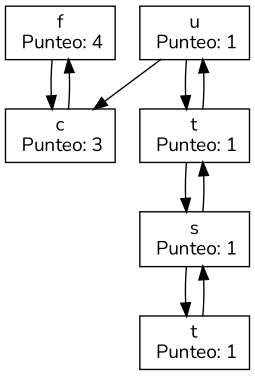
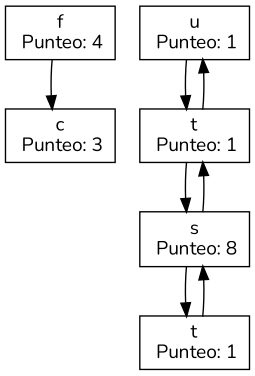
(133, 80) -> none
(69, 91) -> none
(195, 239) -> (195, 239)
